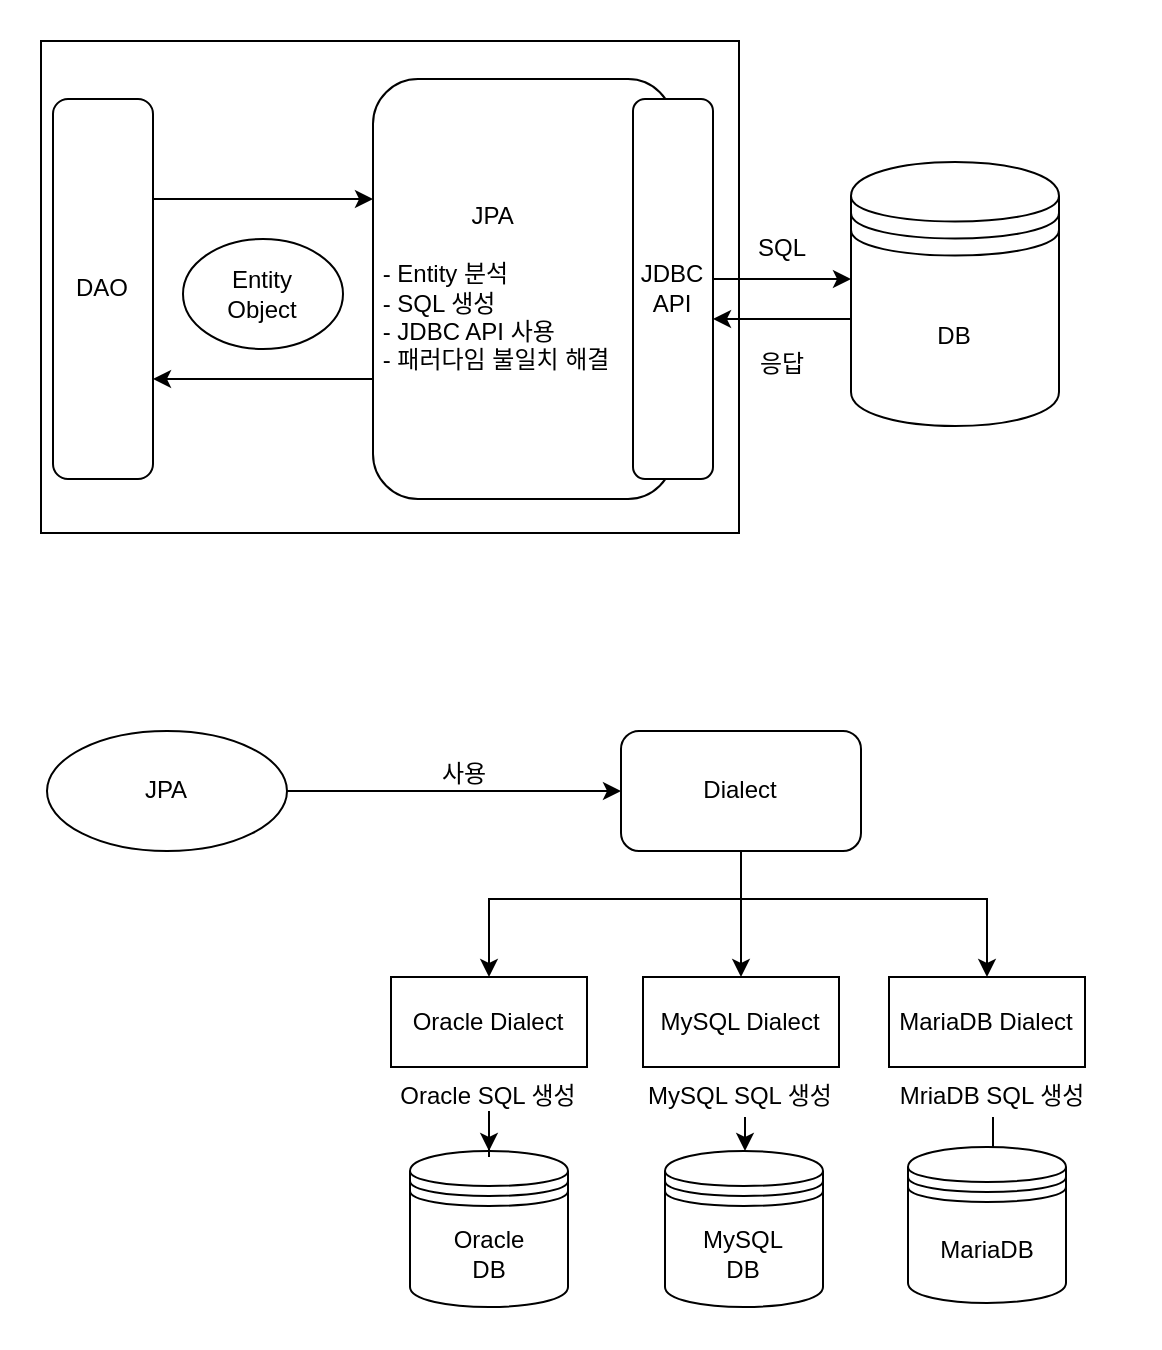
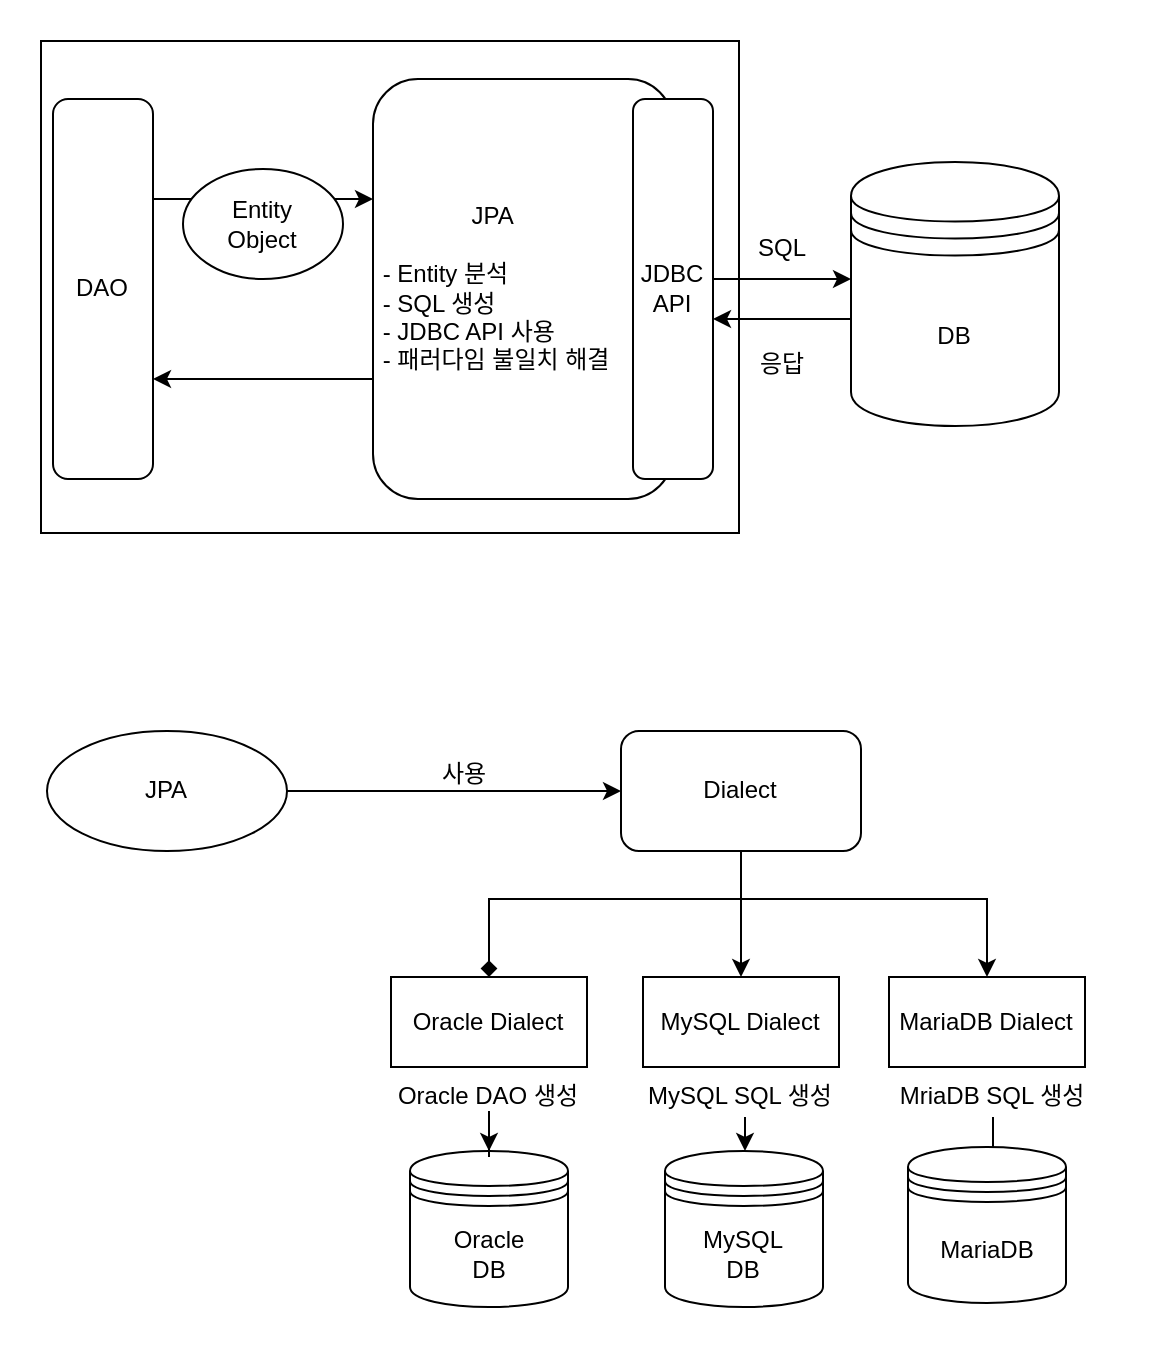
(263, 294) -> (263, 224)
(489, 962) -> (489, 961)
(489, 1097) -> (489, 1097)
